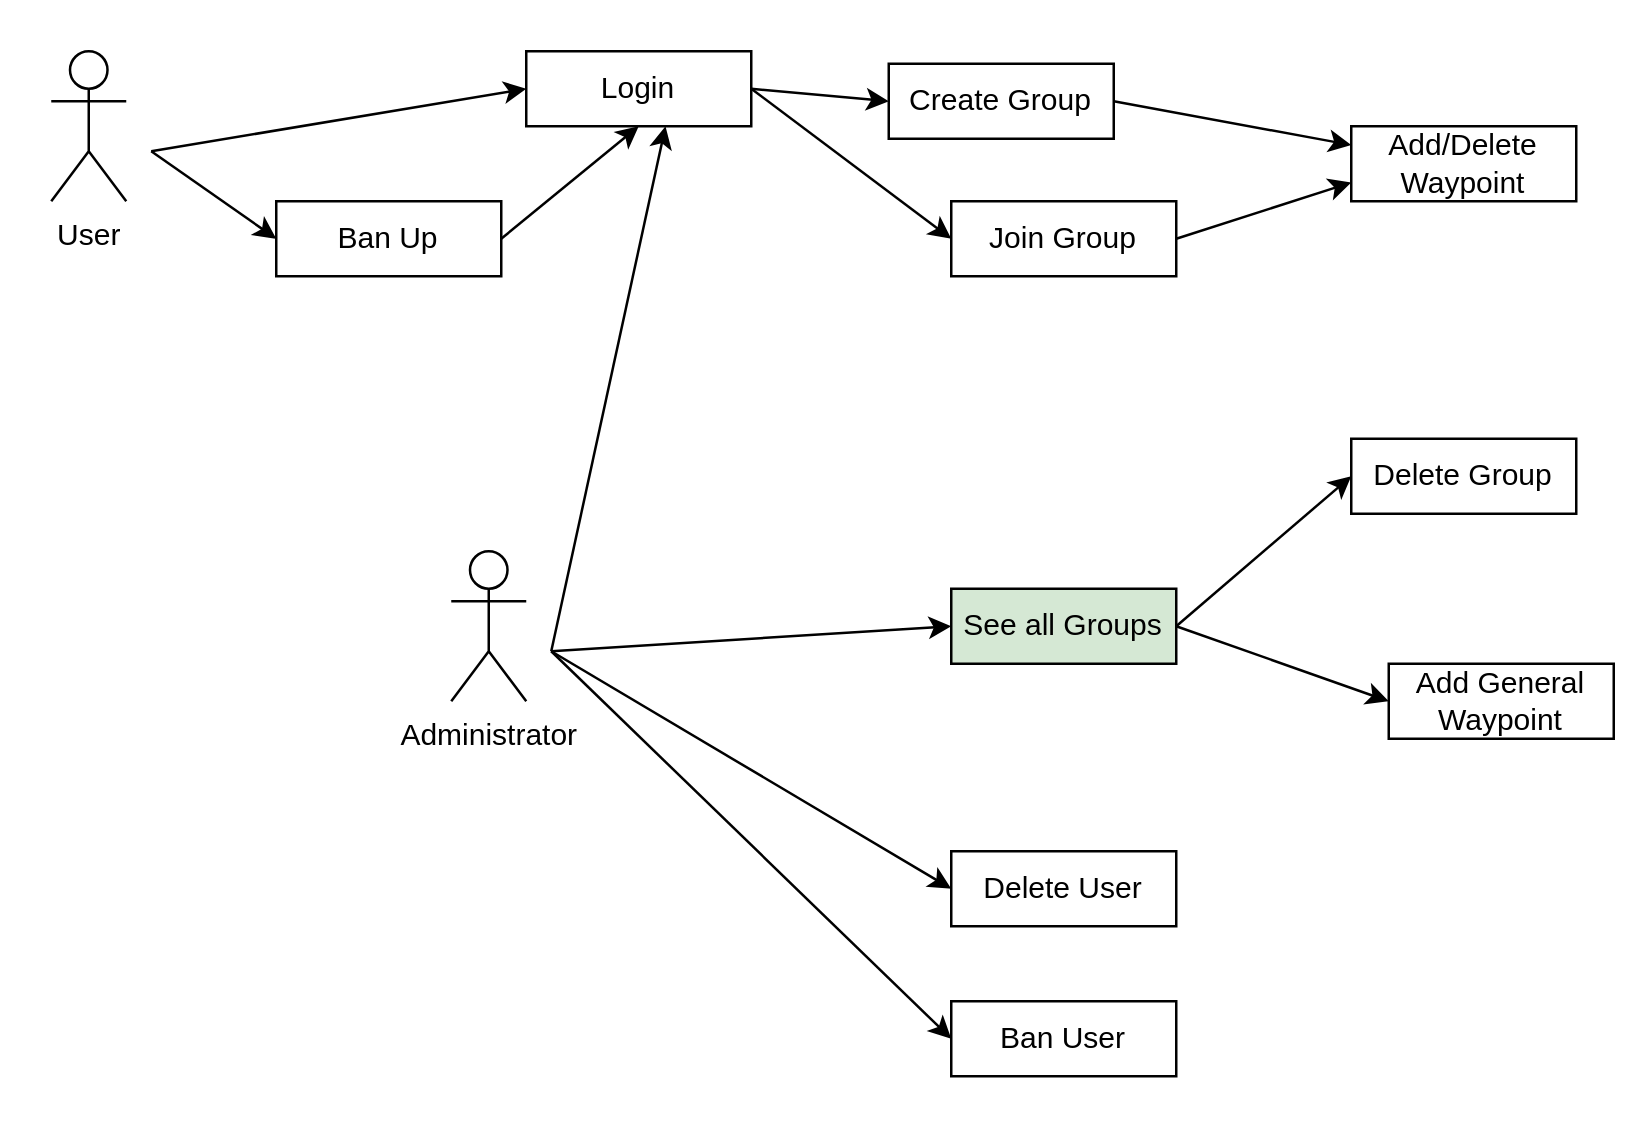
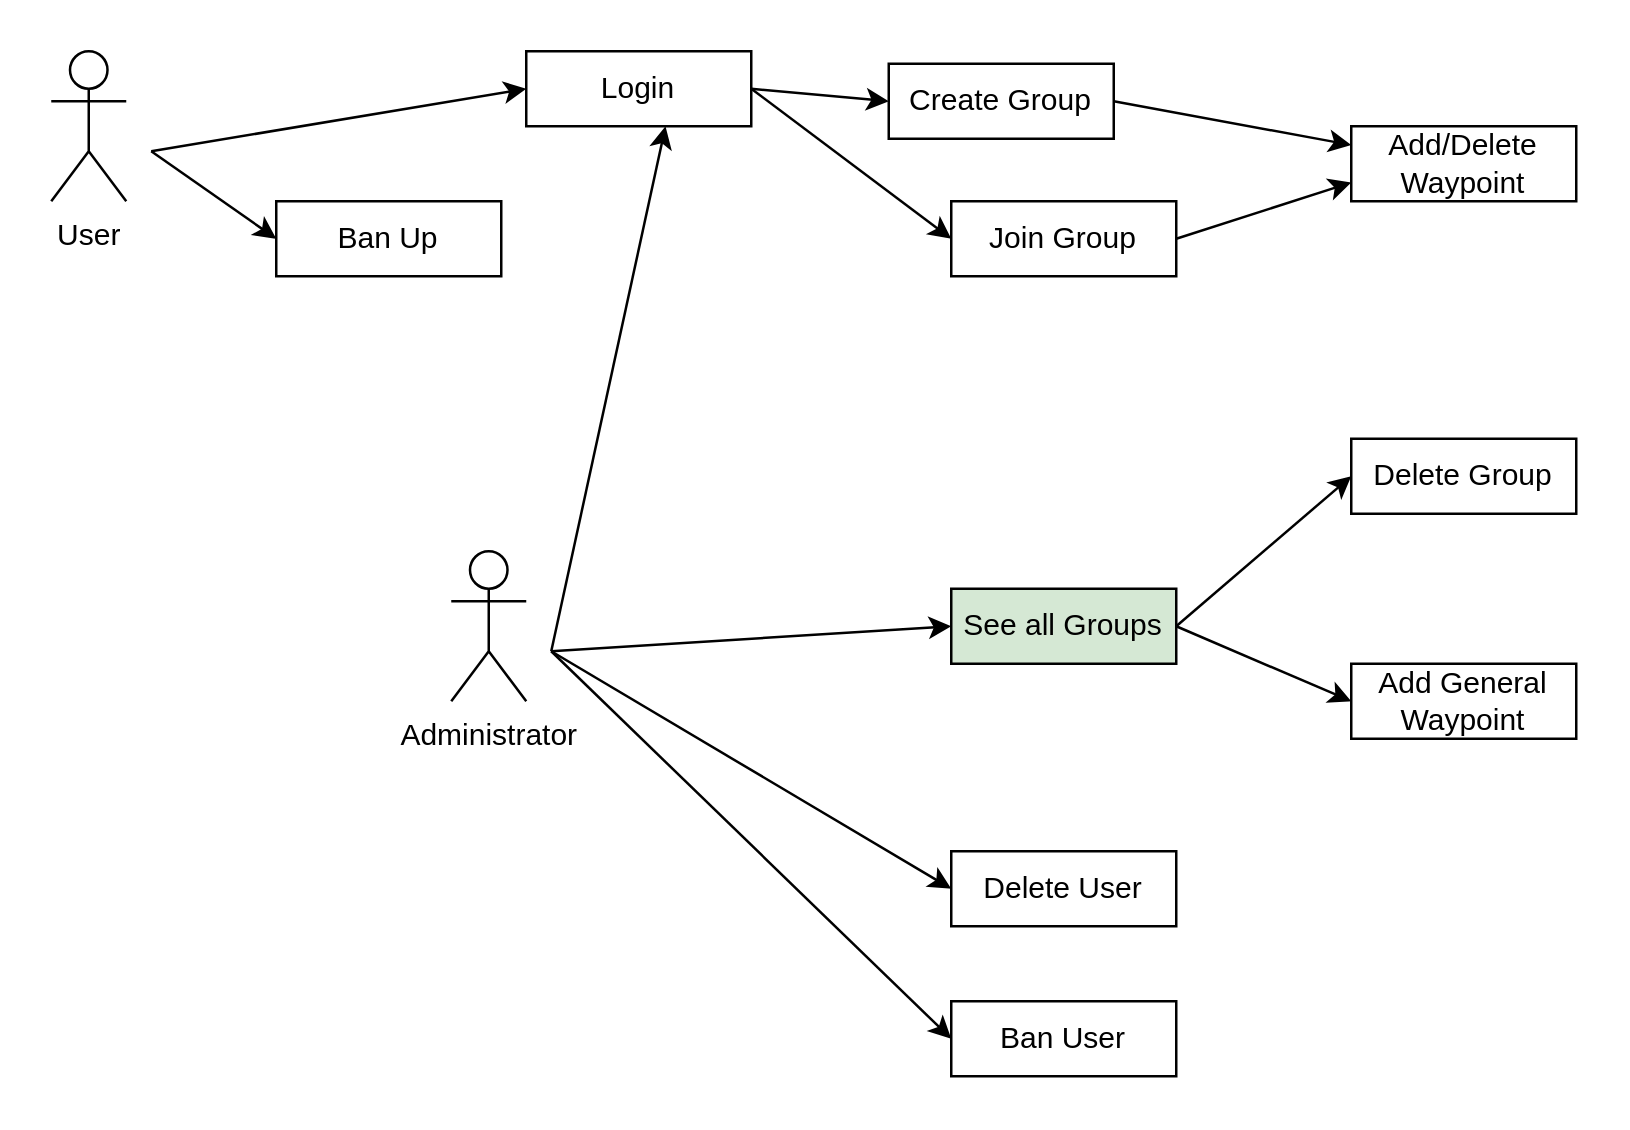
(563, 188) -> none
(1501, 701) -> (1464, 701)
